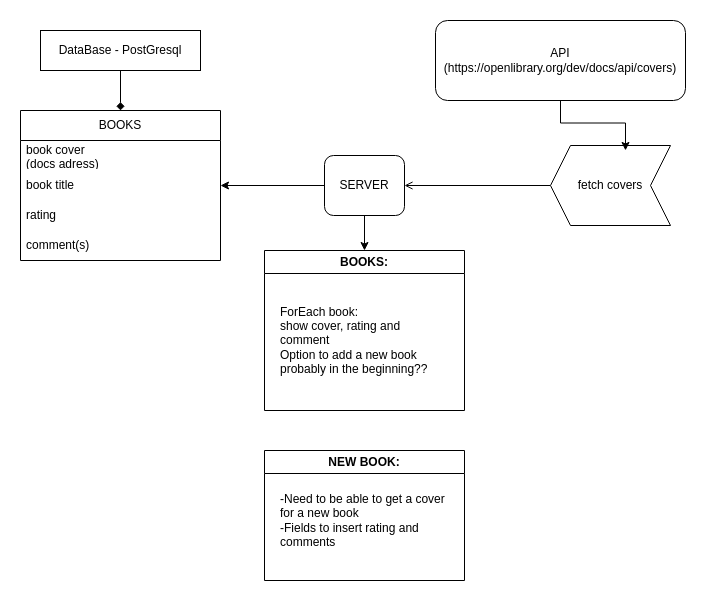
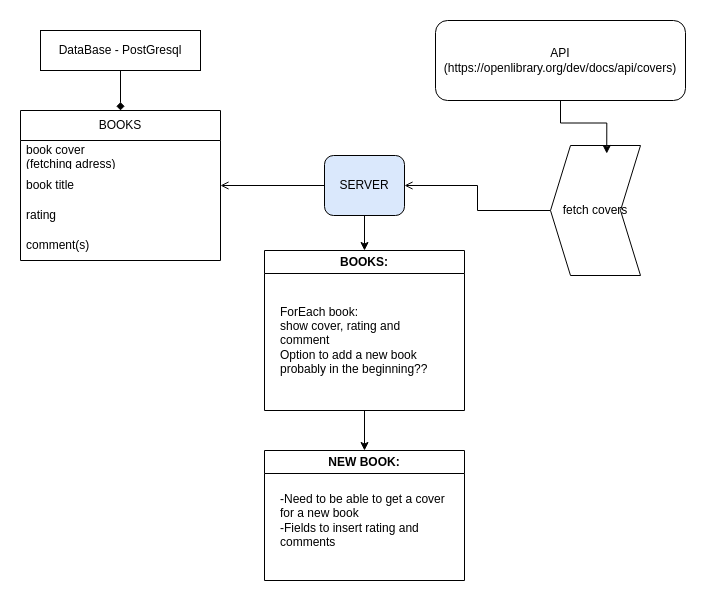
(69, 156) -> (81, 156)
(229, 186) -> (227, 186)
(365, 186) -> (365, 186)
(611, 186) -> (596, 211)
none -> (365, 428)
